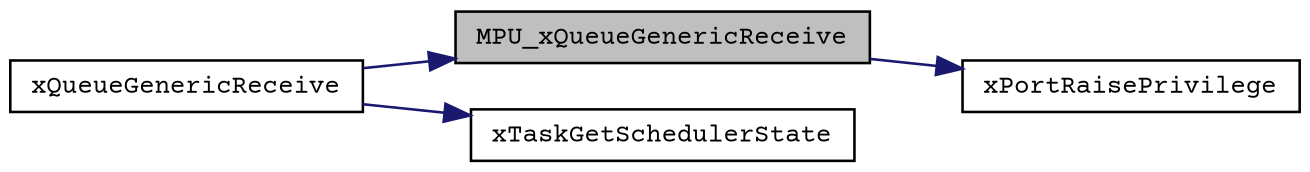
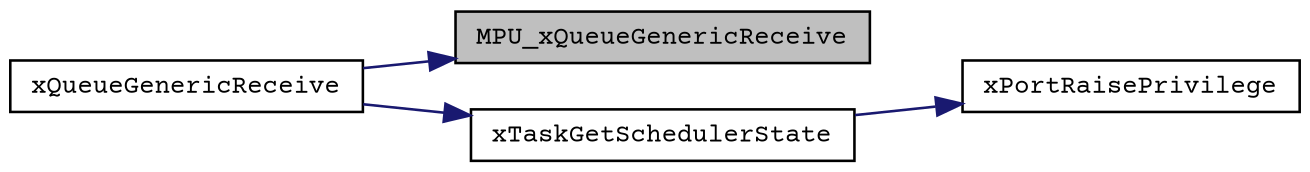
(903, 62) -> (895, 111)
